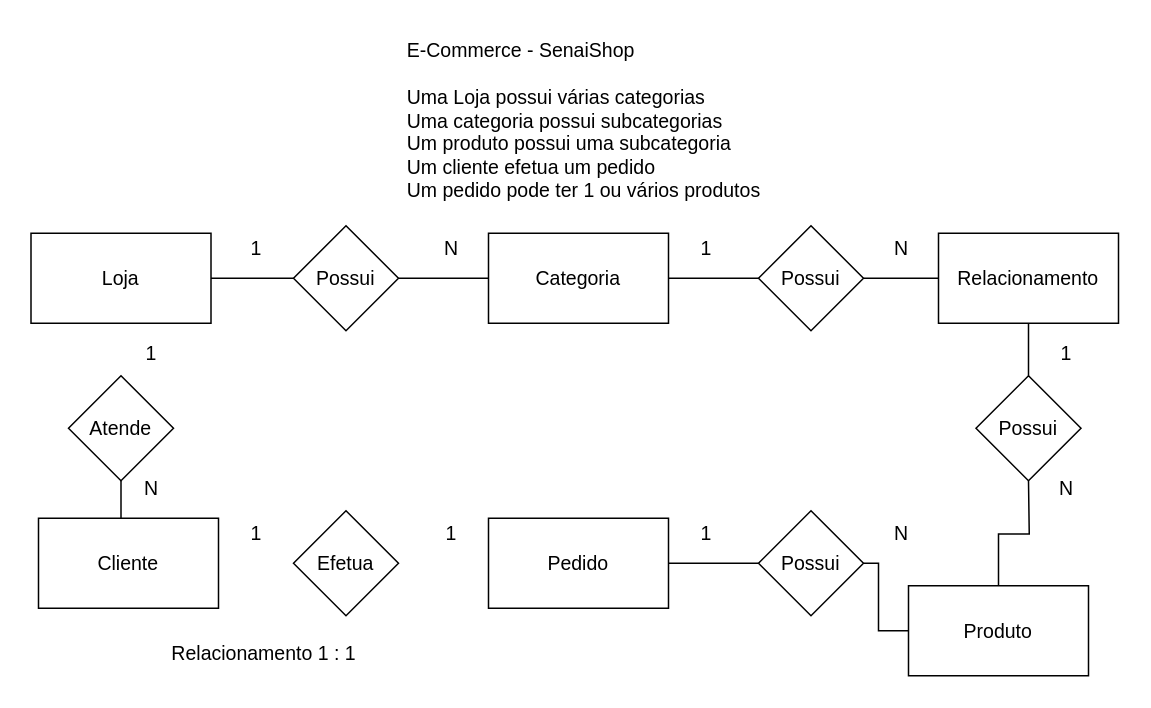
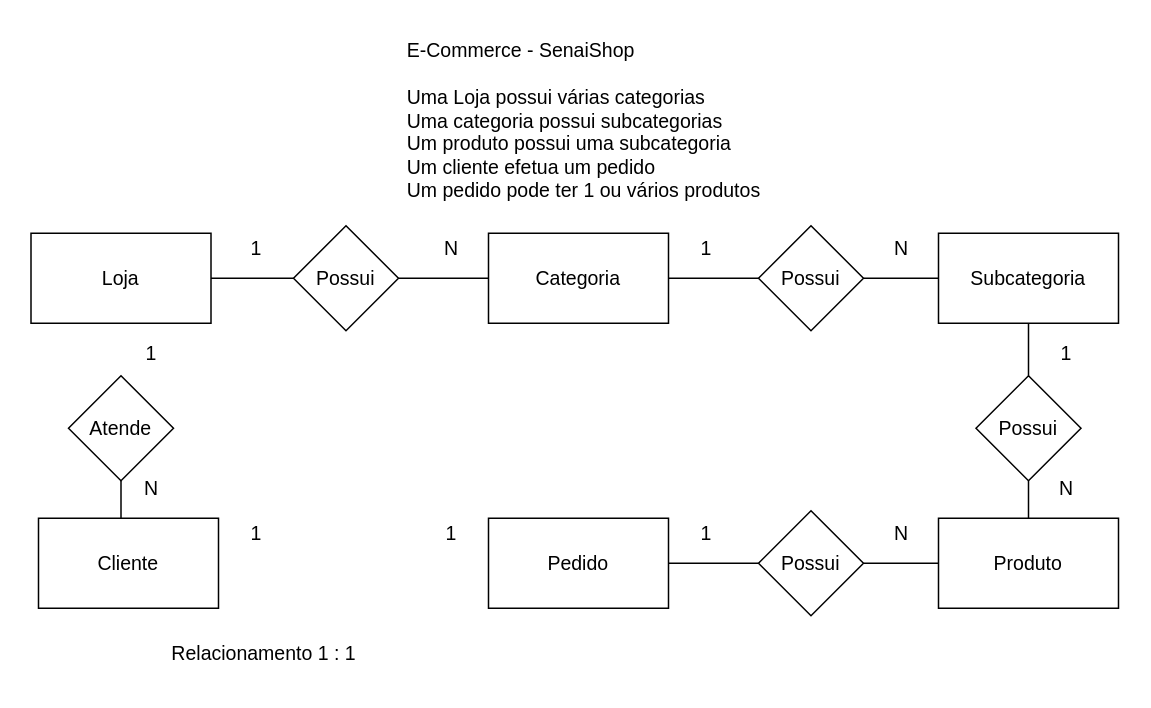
(1028, 278) -> (1028, 278)
(346, 563) -> none
(998, 631) -> (1028, 563)
